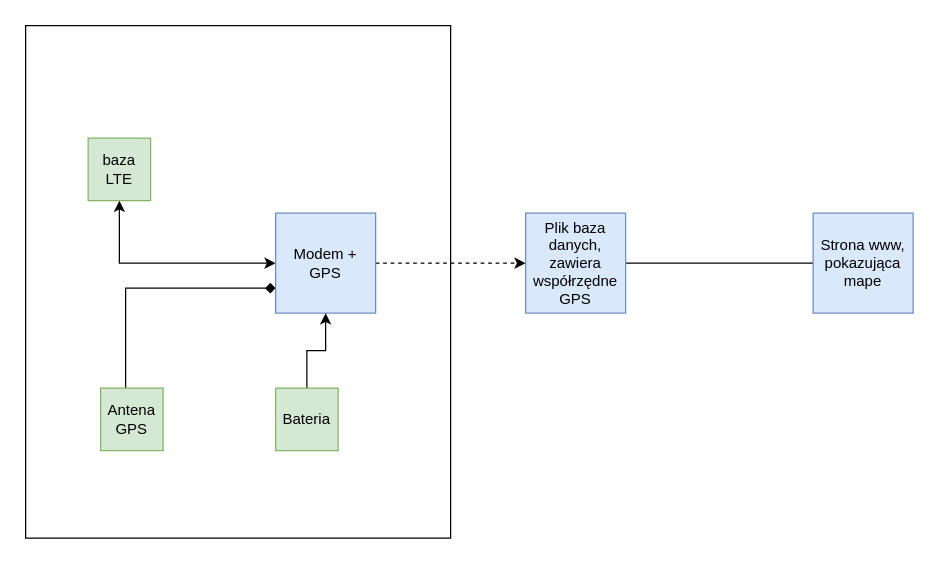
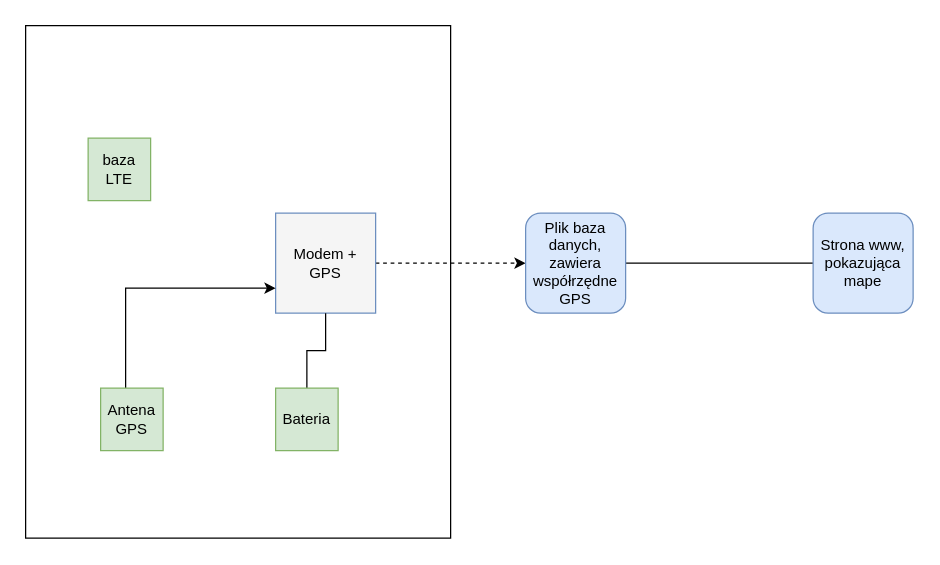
(166, 263) -> none
(326, 263) -> (326, 263)
(576, 263) -> (576, 263)
(863, 263) -> (863, 263)
(265, 288) -> (266, 288)
(326, 323) -> (326, 319)
